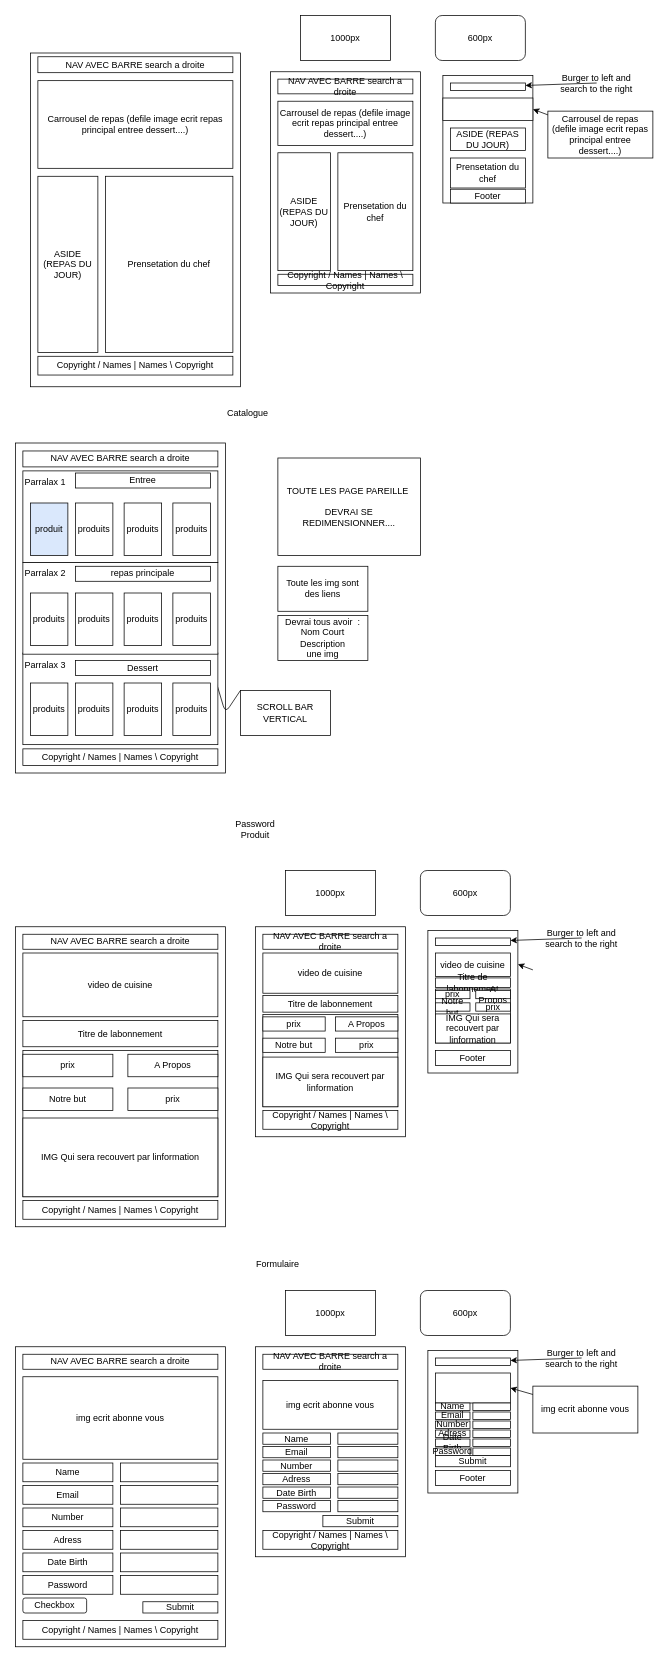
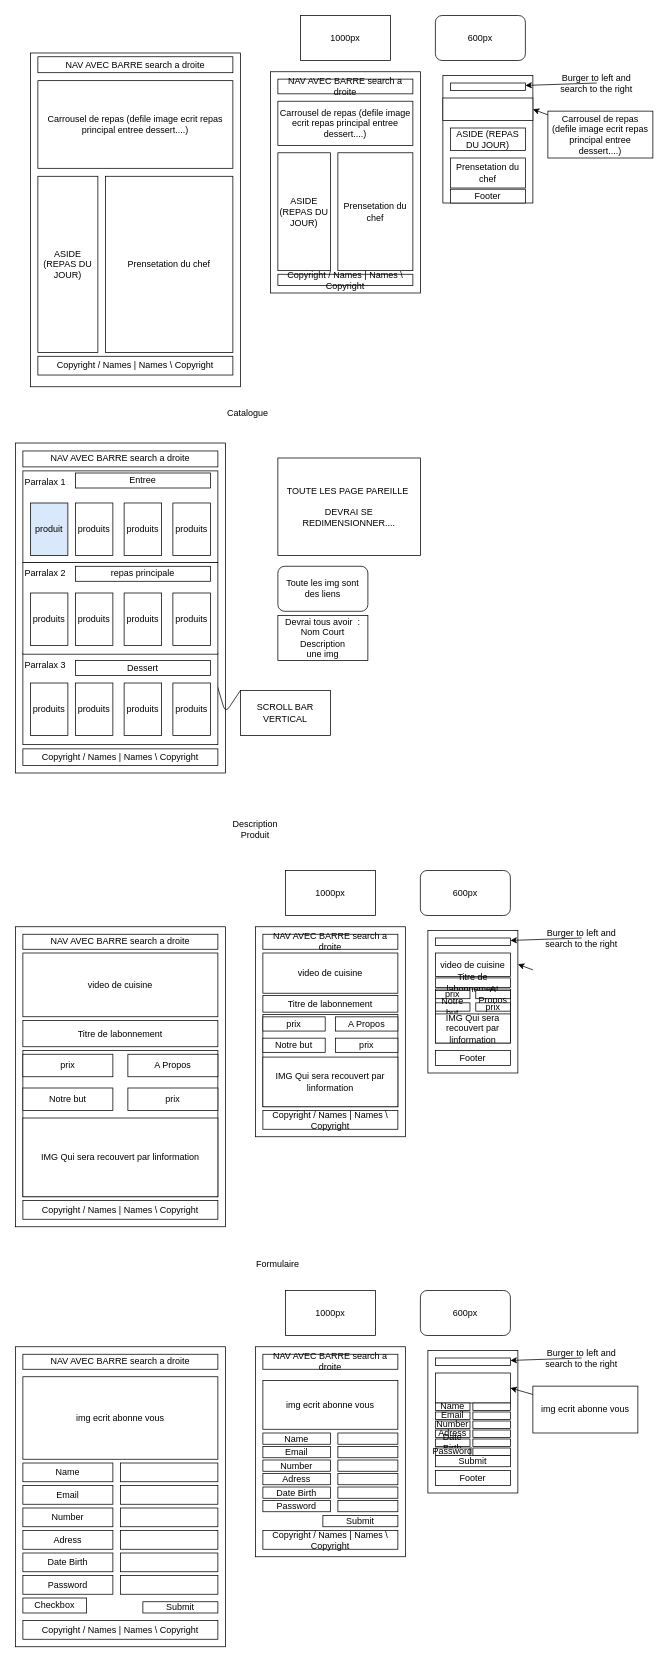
(323, 589) -> (323, 589)
(255, 829) -> (255, 829)
(55, 1605) -> (55, 1605)
